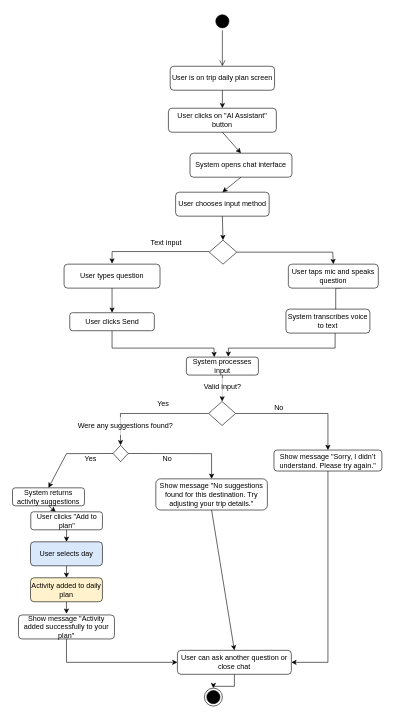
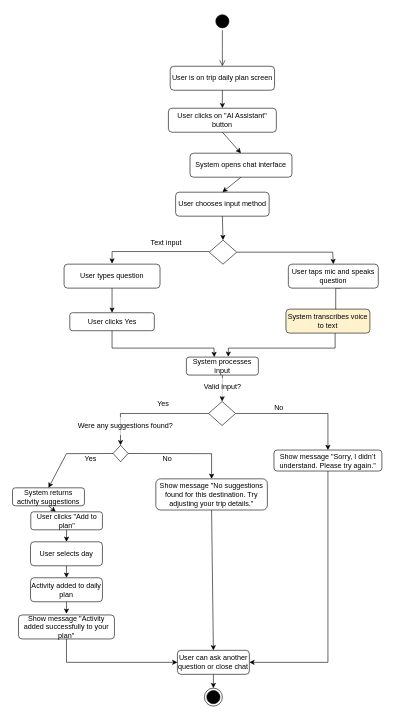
(328, 321) -> (328, 321)
(112, 322) -> (112, 322)
(66, 554) -> (66, 554)
(66, 590) -> (66, 590)
(234, 663) -> (213, 663)
